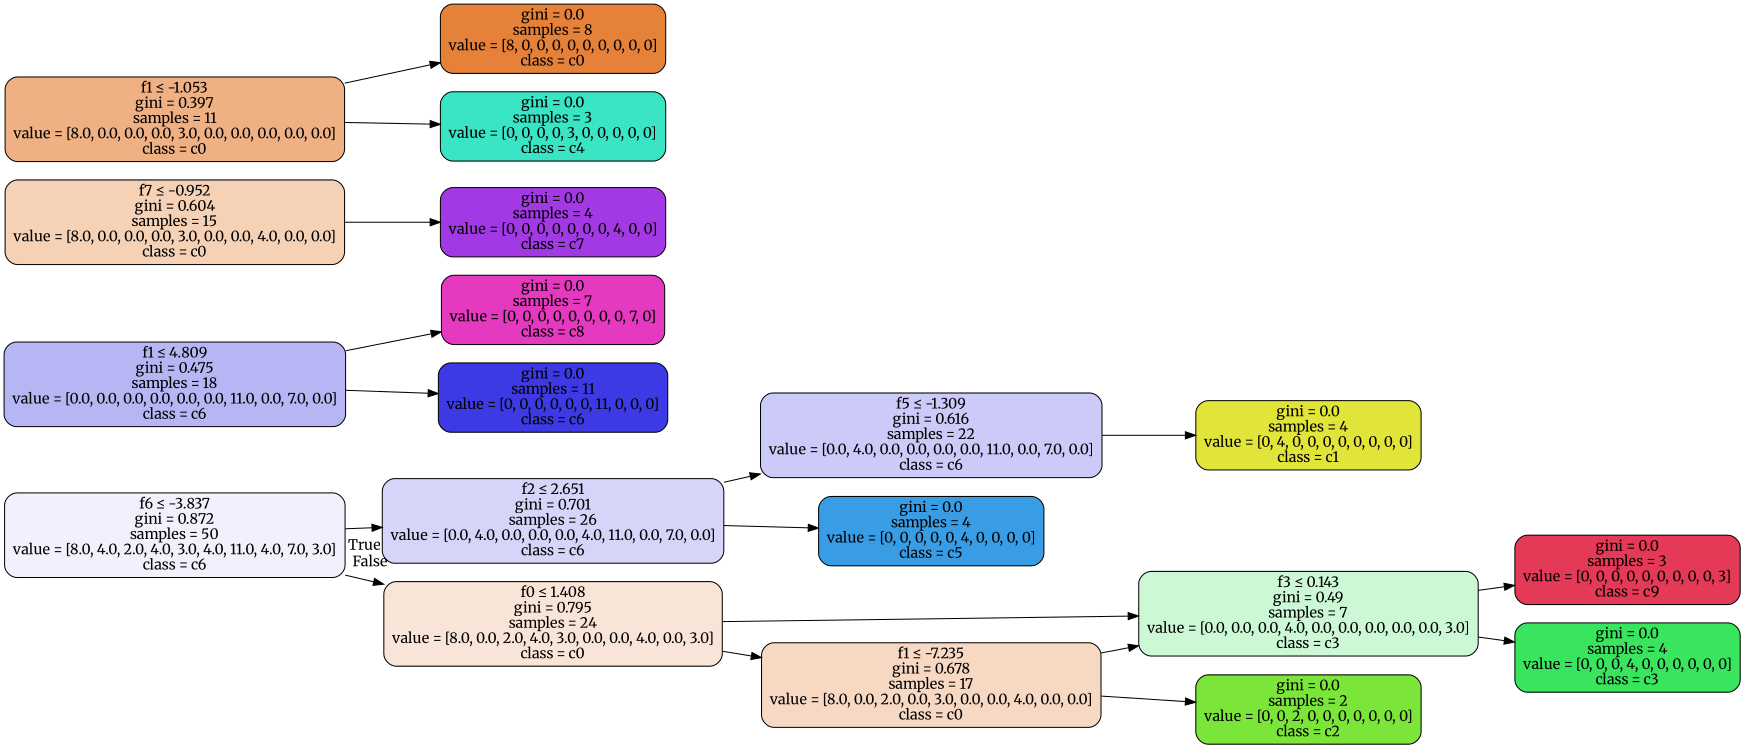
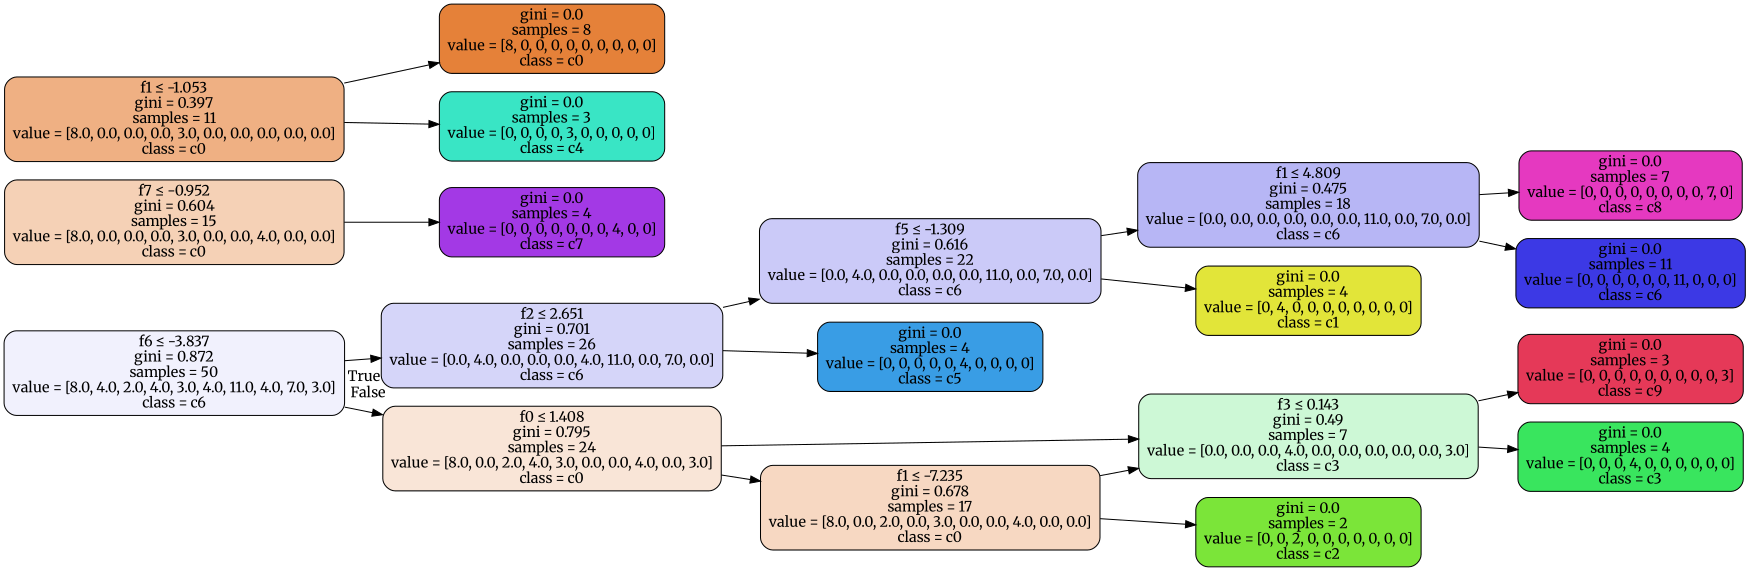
none -> (1114, 234)
